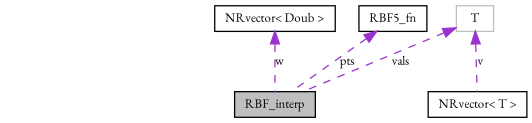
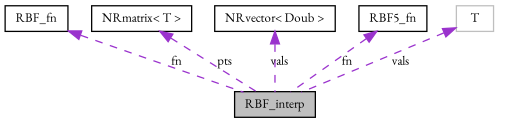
none -> (37, 19)
none -> (142, 19)
(279, 62) -> (279, 62)
(347, 62) -> (347, 62)
(478, 104) -> none
